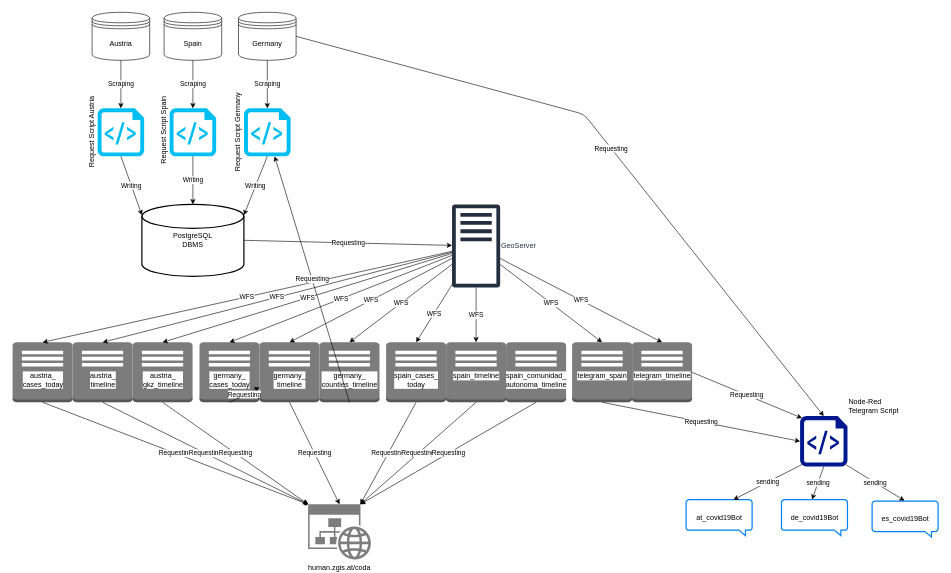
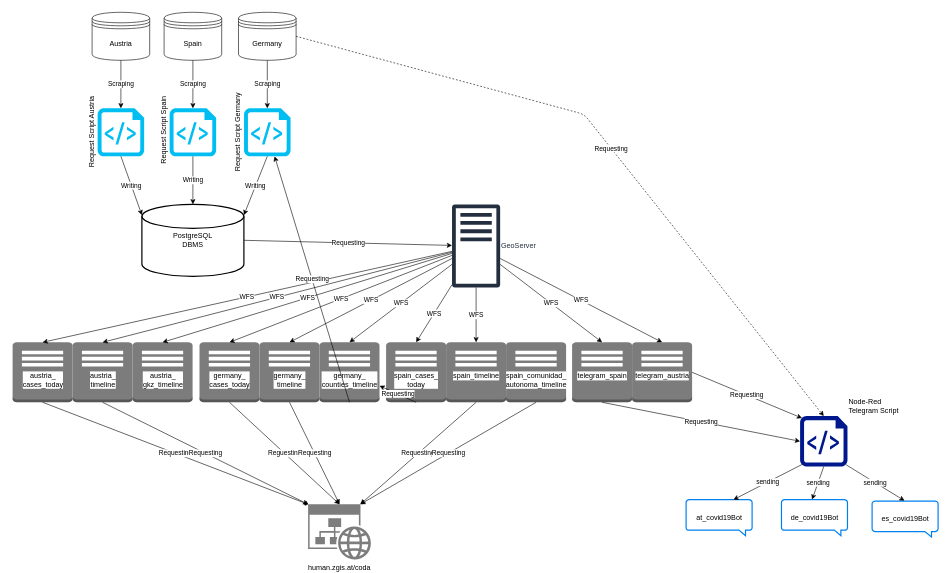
(458, 80) -> (458, 80)
(662, 376) -> (662, 376)
(242, 396) -> (286, 455)
(390, 450) -> (400, 395)
(233, 452) -> none
